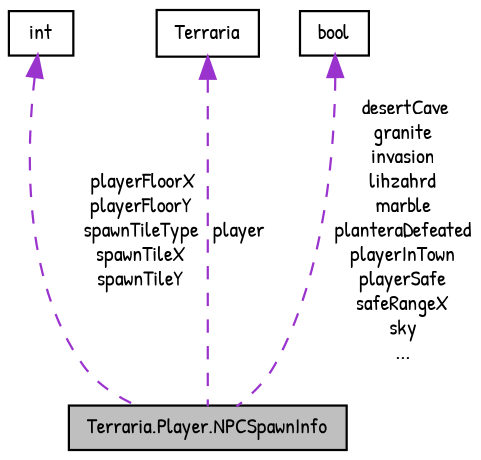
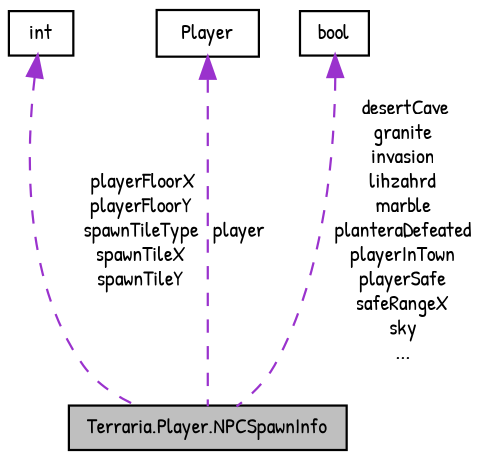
(208, 33) -> (208, 33)
